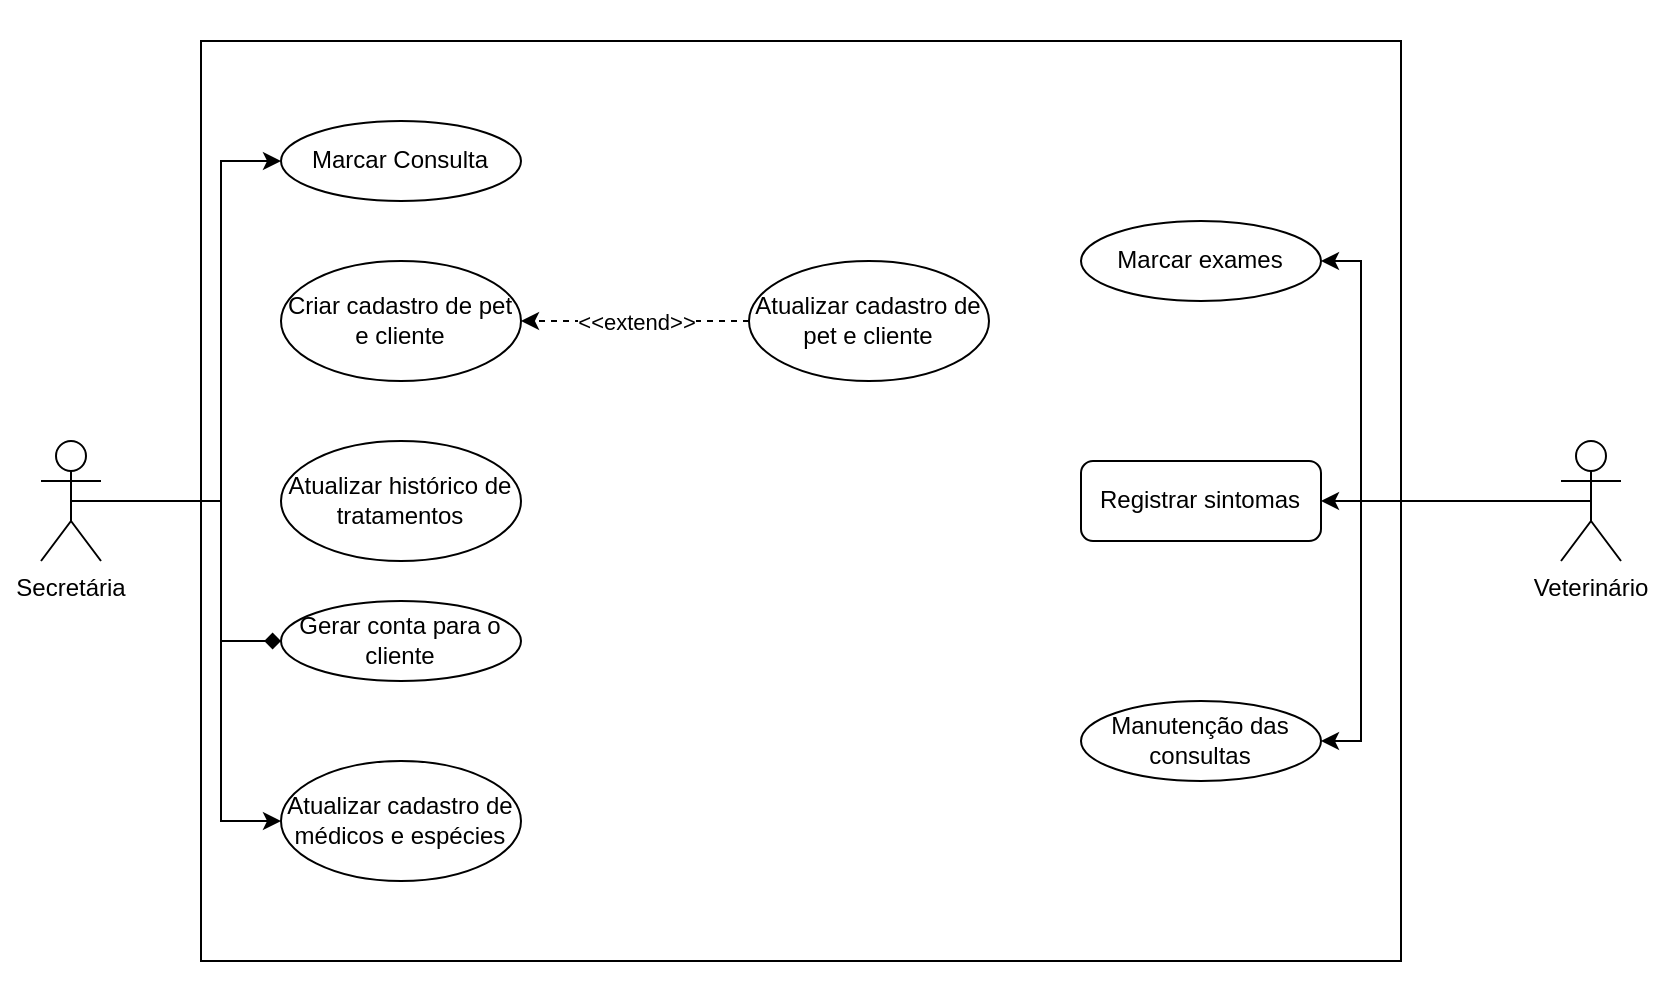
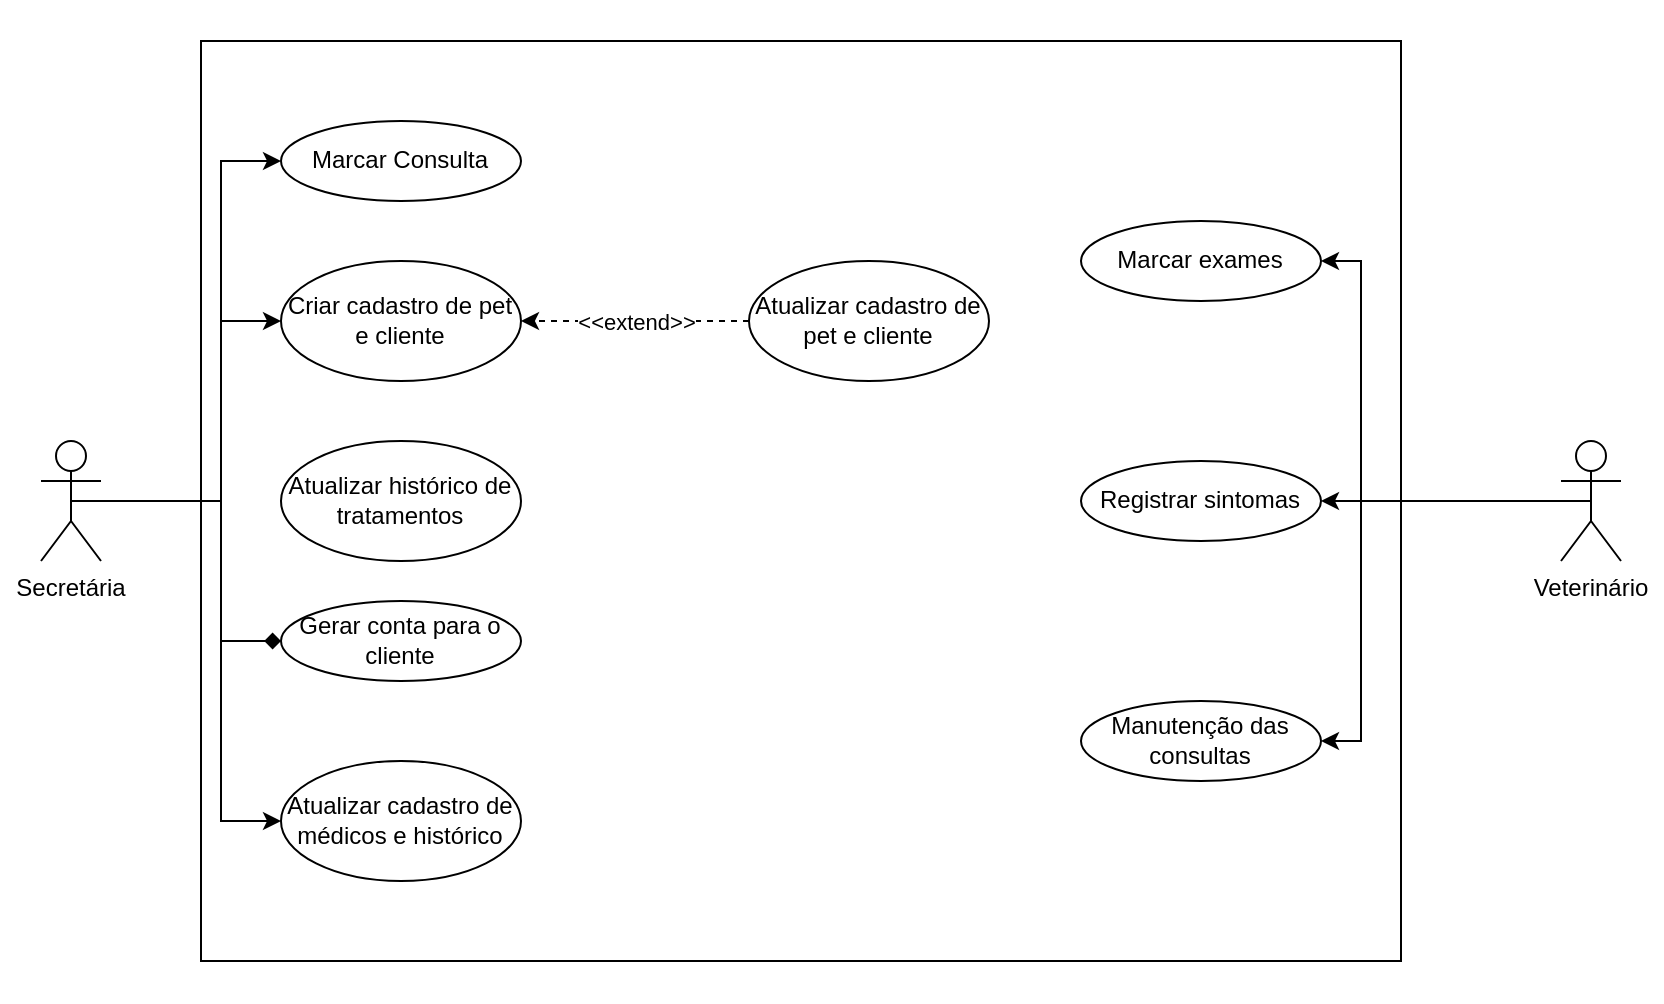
none -> (246, 321)
(1201, 501) -> (1201, 501)
(401, 821) -> (401, 821)
